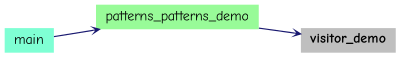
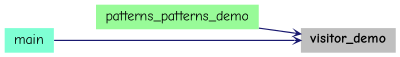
(74, 33) -> (174, 40)
